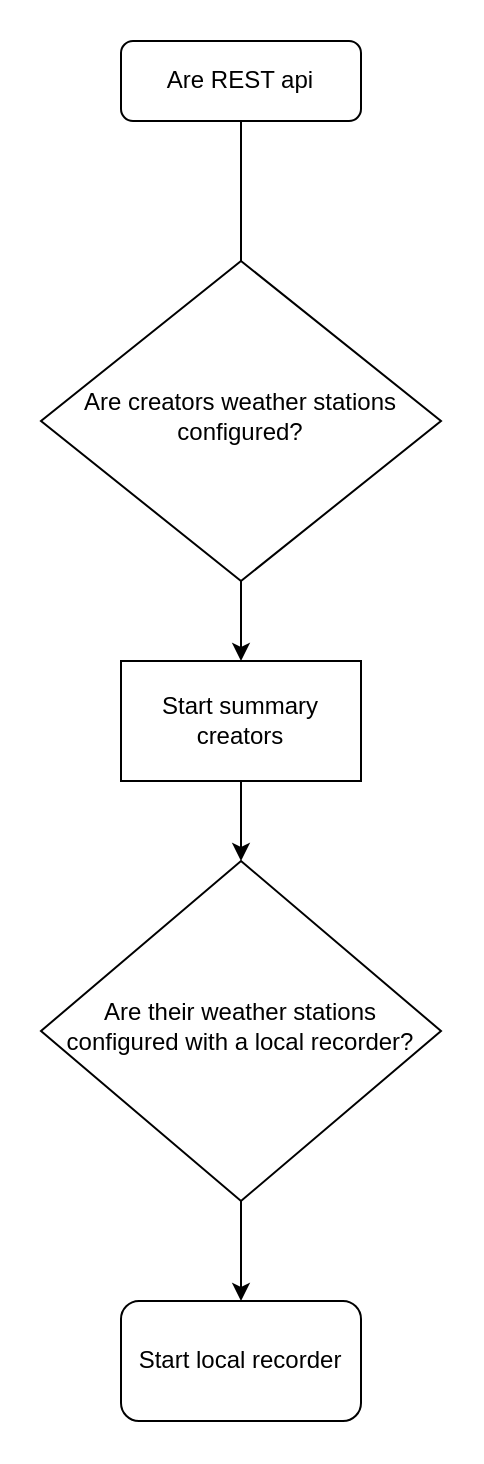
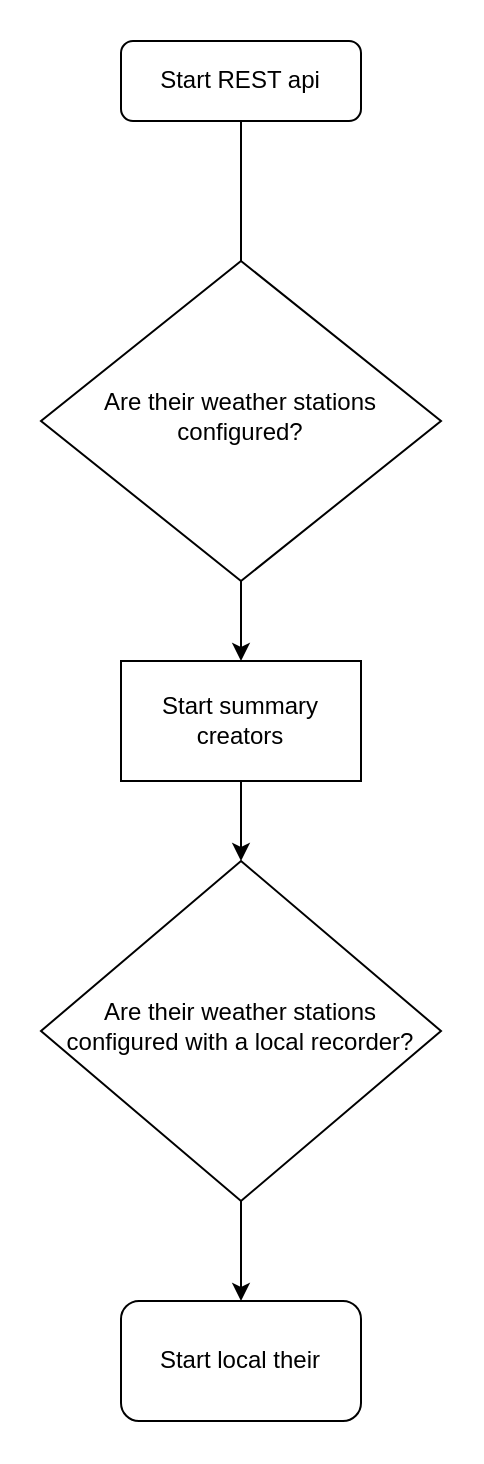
(241, 81) -> (241, 81)
(241, 417) -> (241, 417)
(241, 1361) -> (241, 1361)
